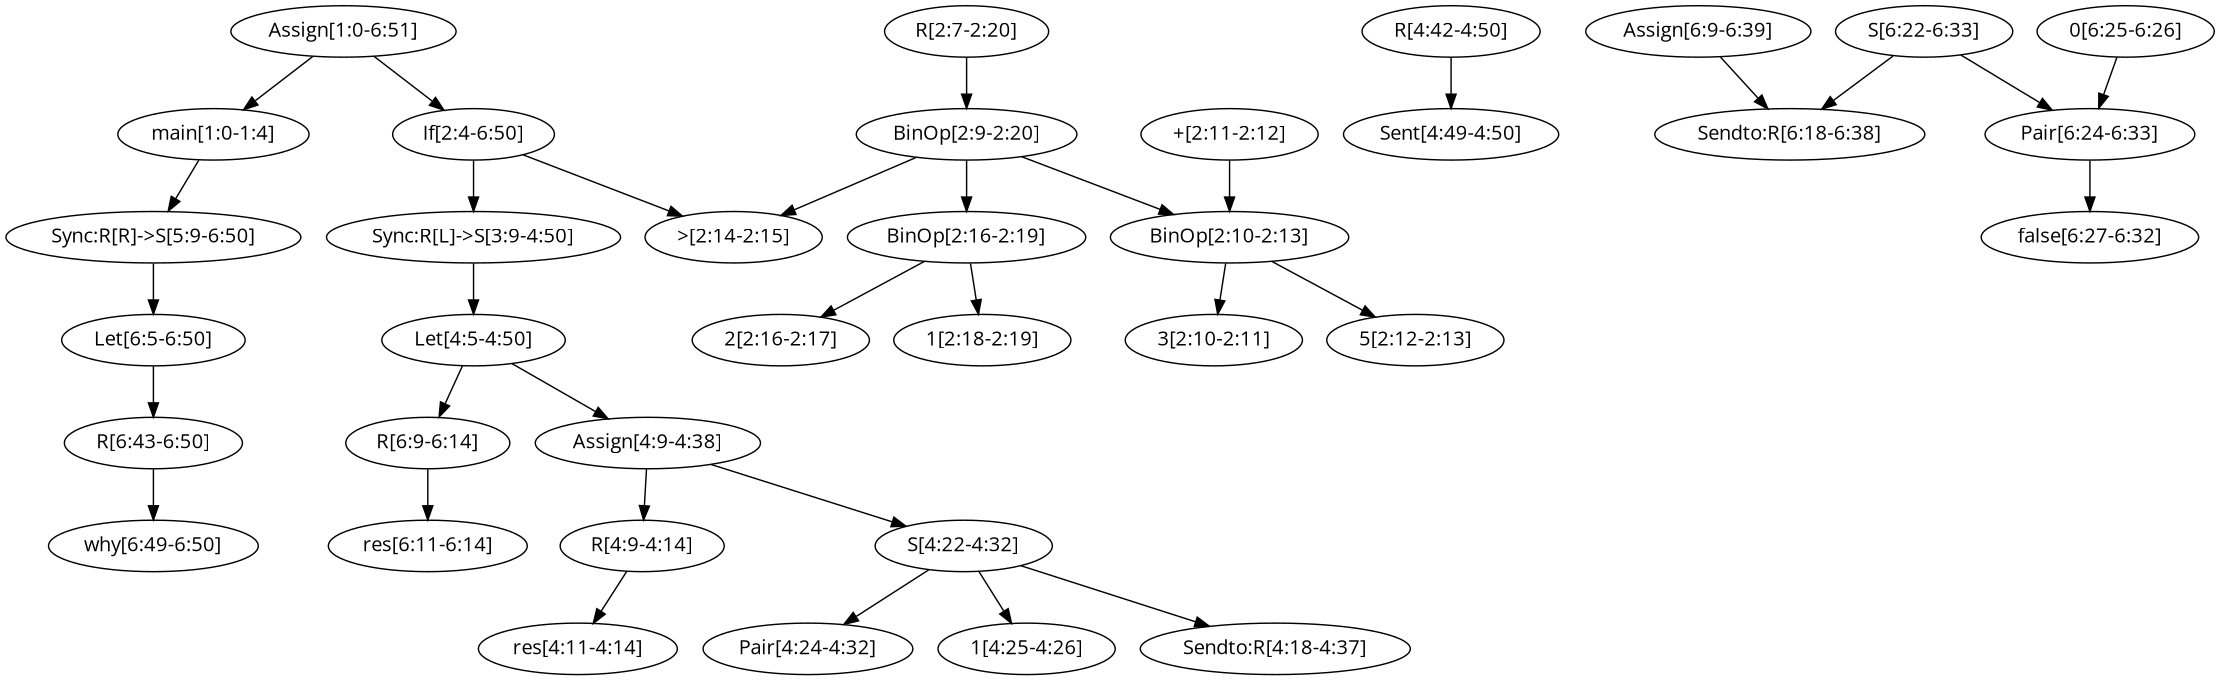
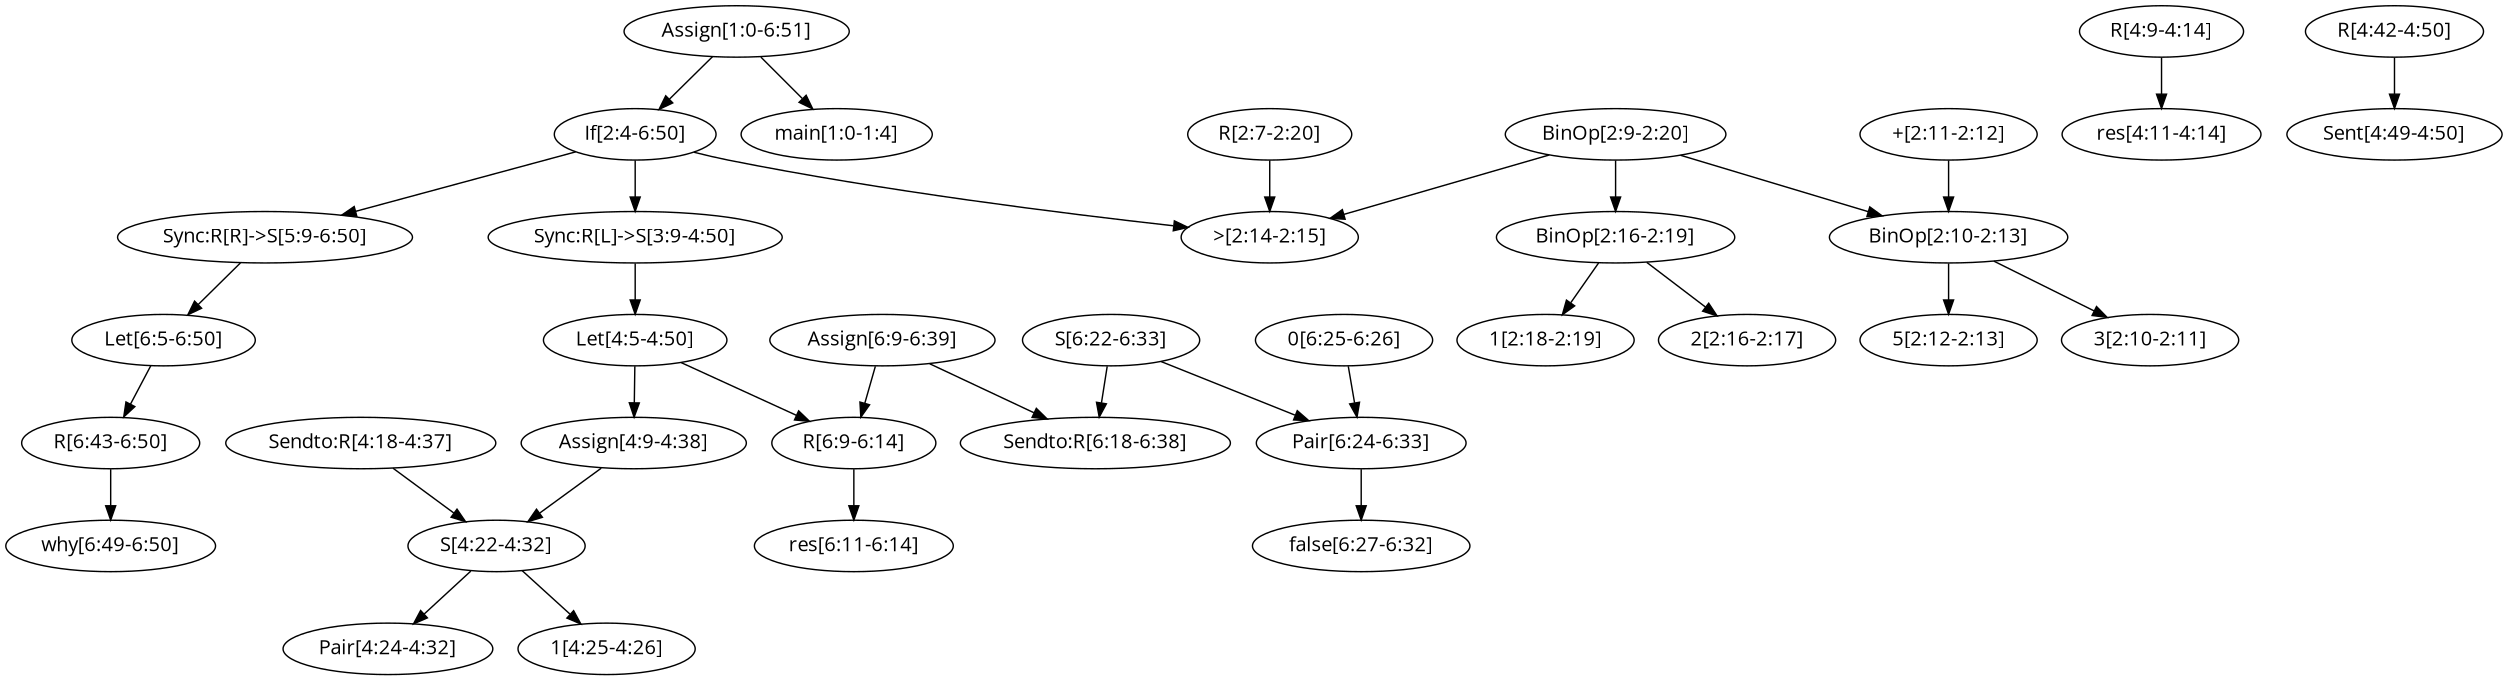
(967, 76) -> (1270, 179)
(187, 179) -> (466, 182)
none -> (870, 385)
(645, 487) -> none
(1108, 594) -> (423, 491)
